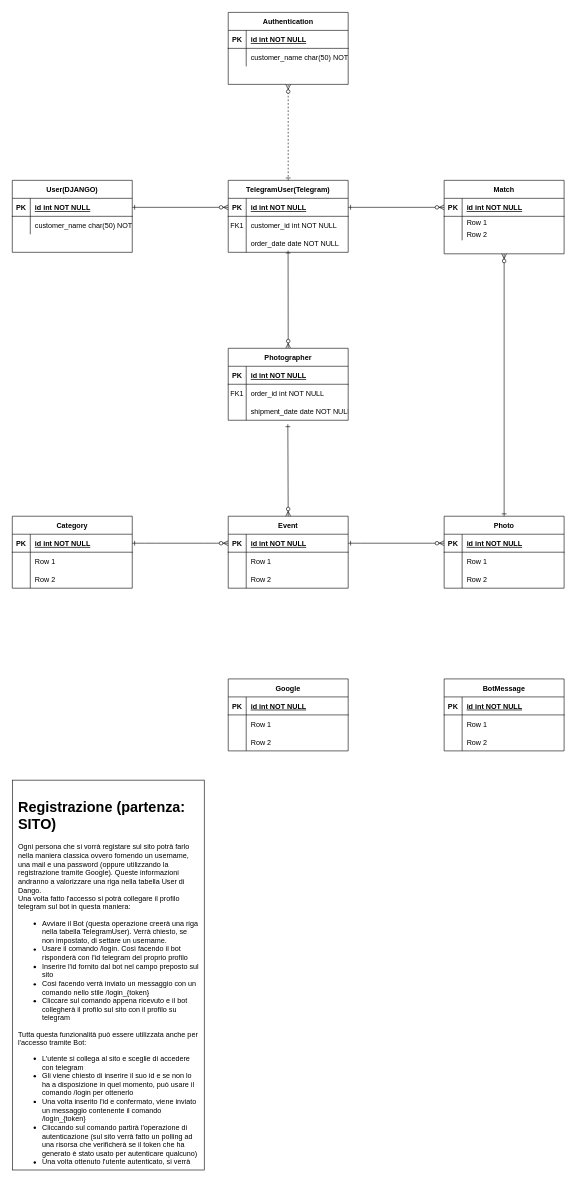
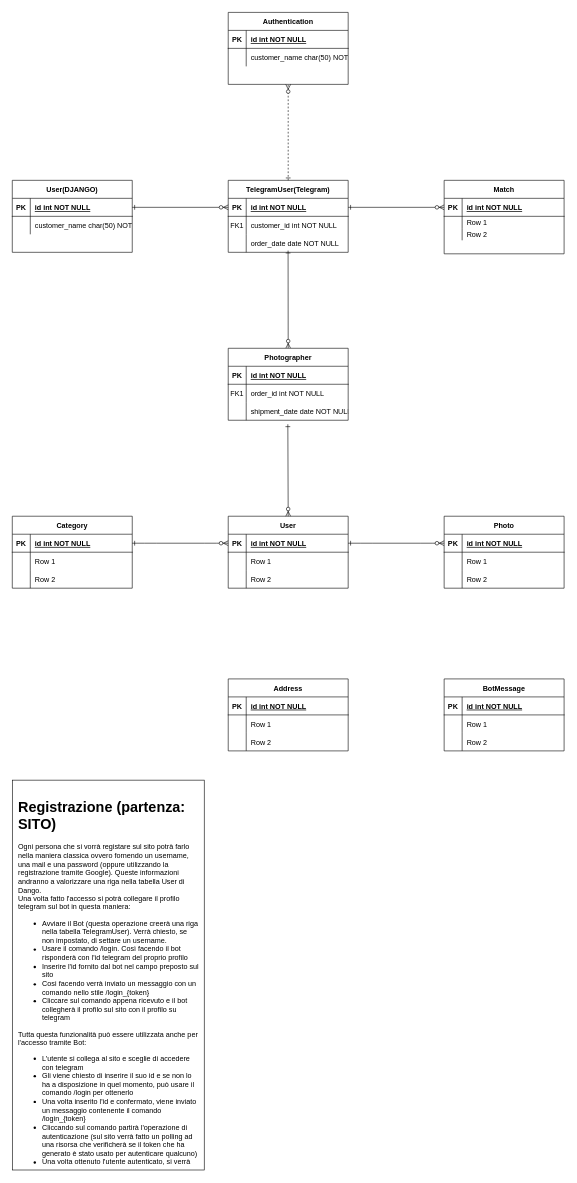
(504, 386) -> none
(288, 526) -> (288, 526)
(288, 688) -> (288, 688)
